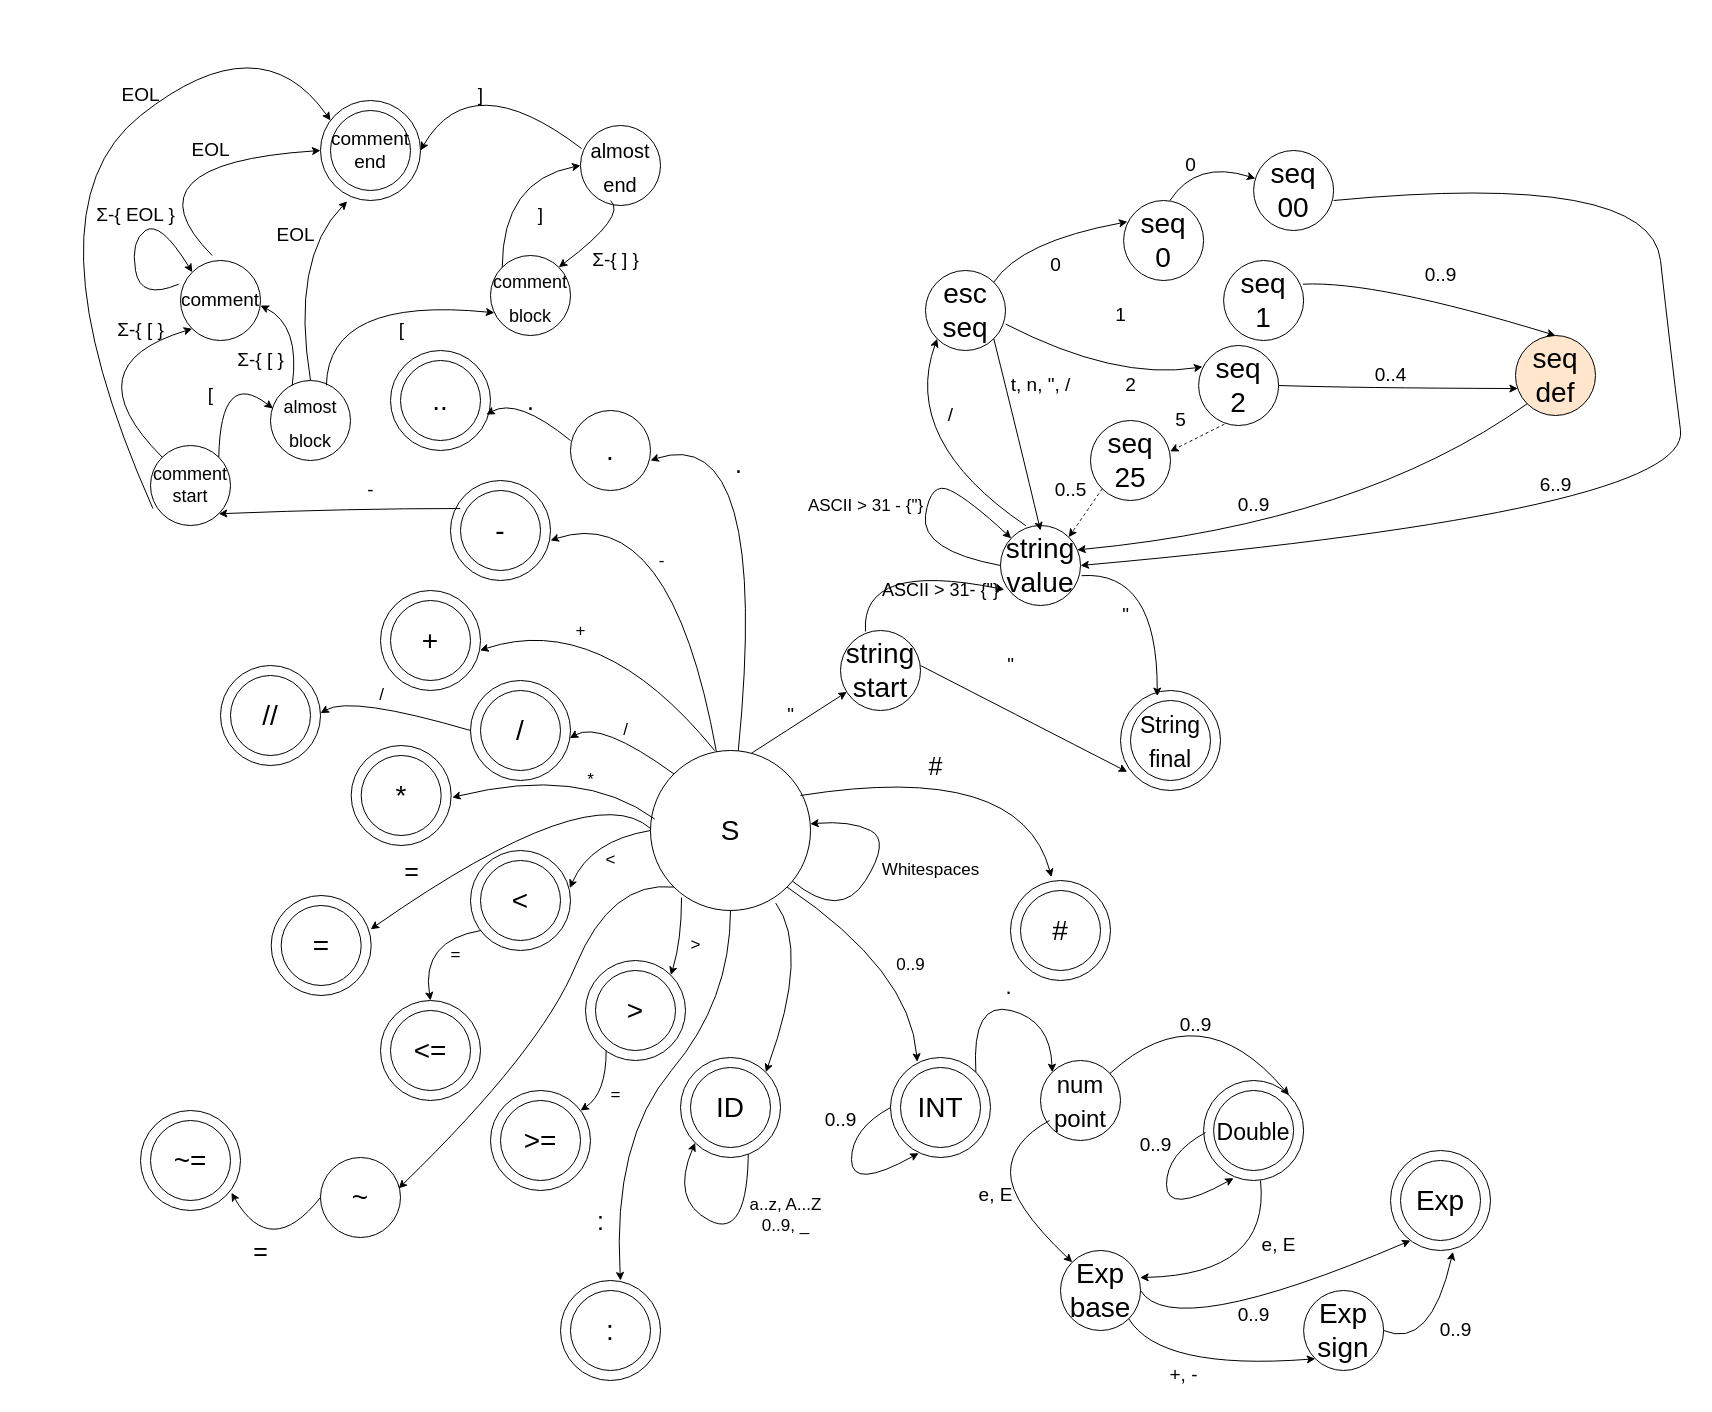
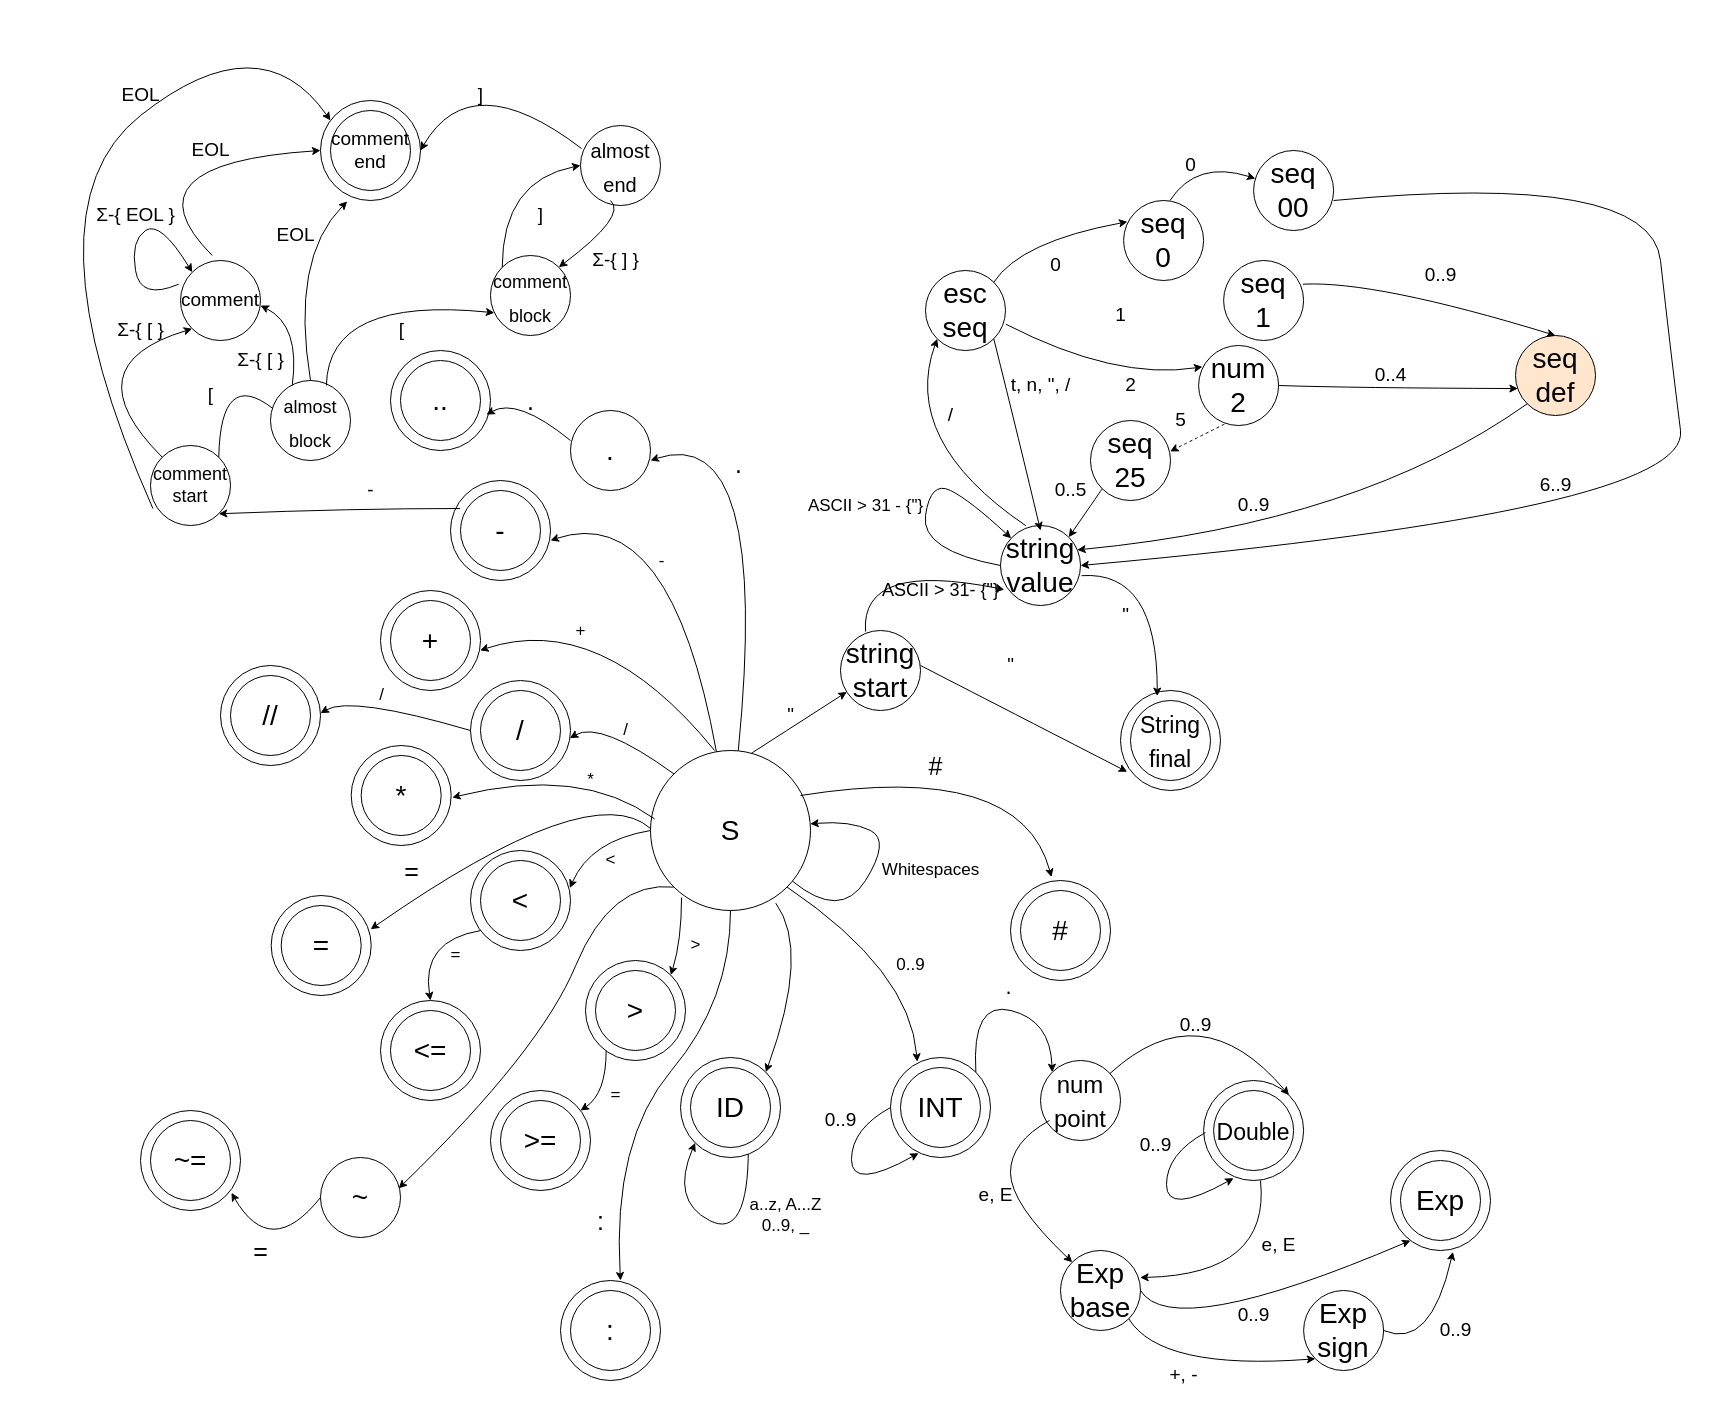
(1239, 386) -> (1239, 386)
(240, 395) -> (244, 396)
(1088, 509) -> (1088, 509)
